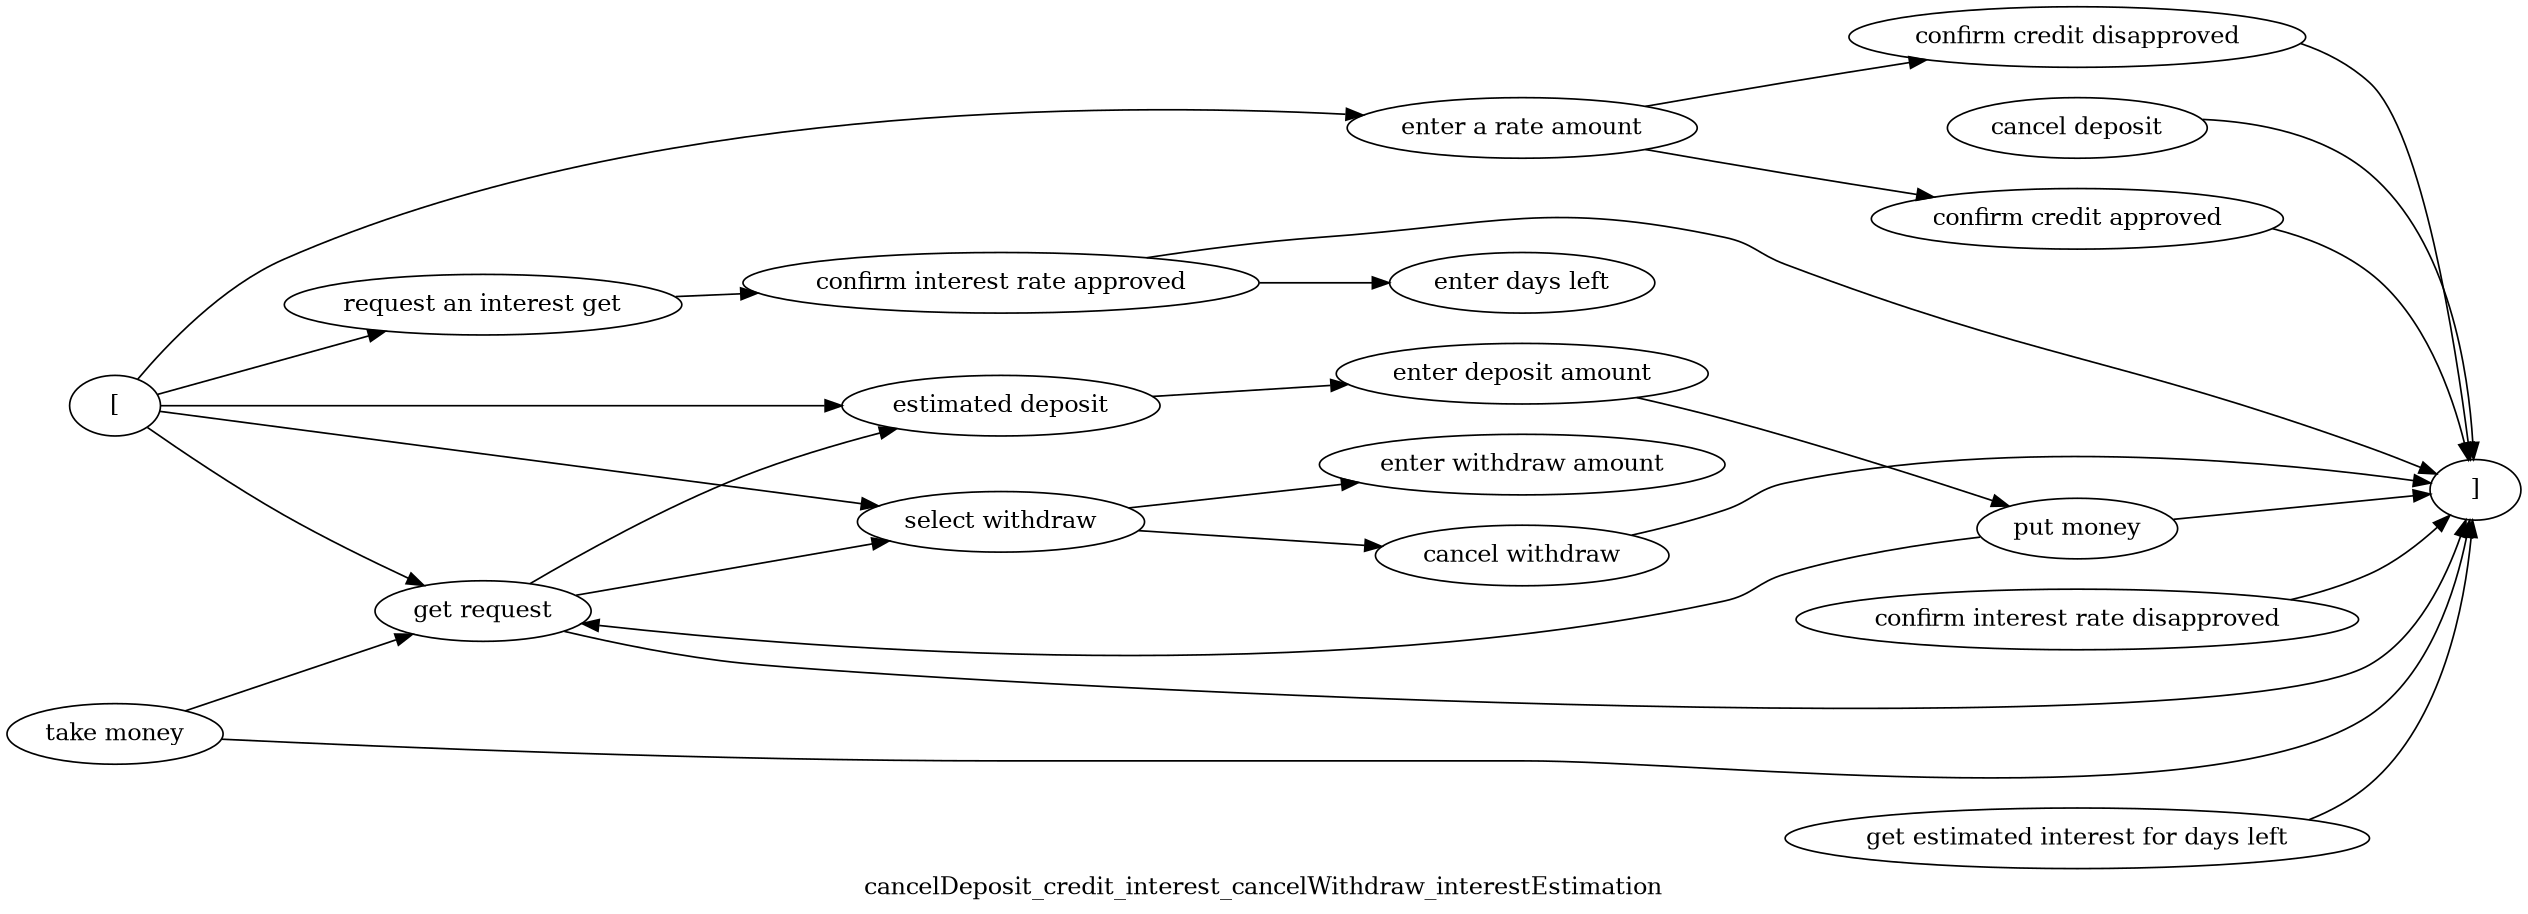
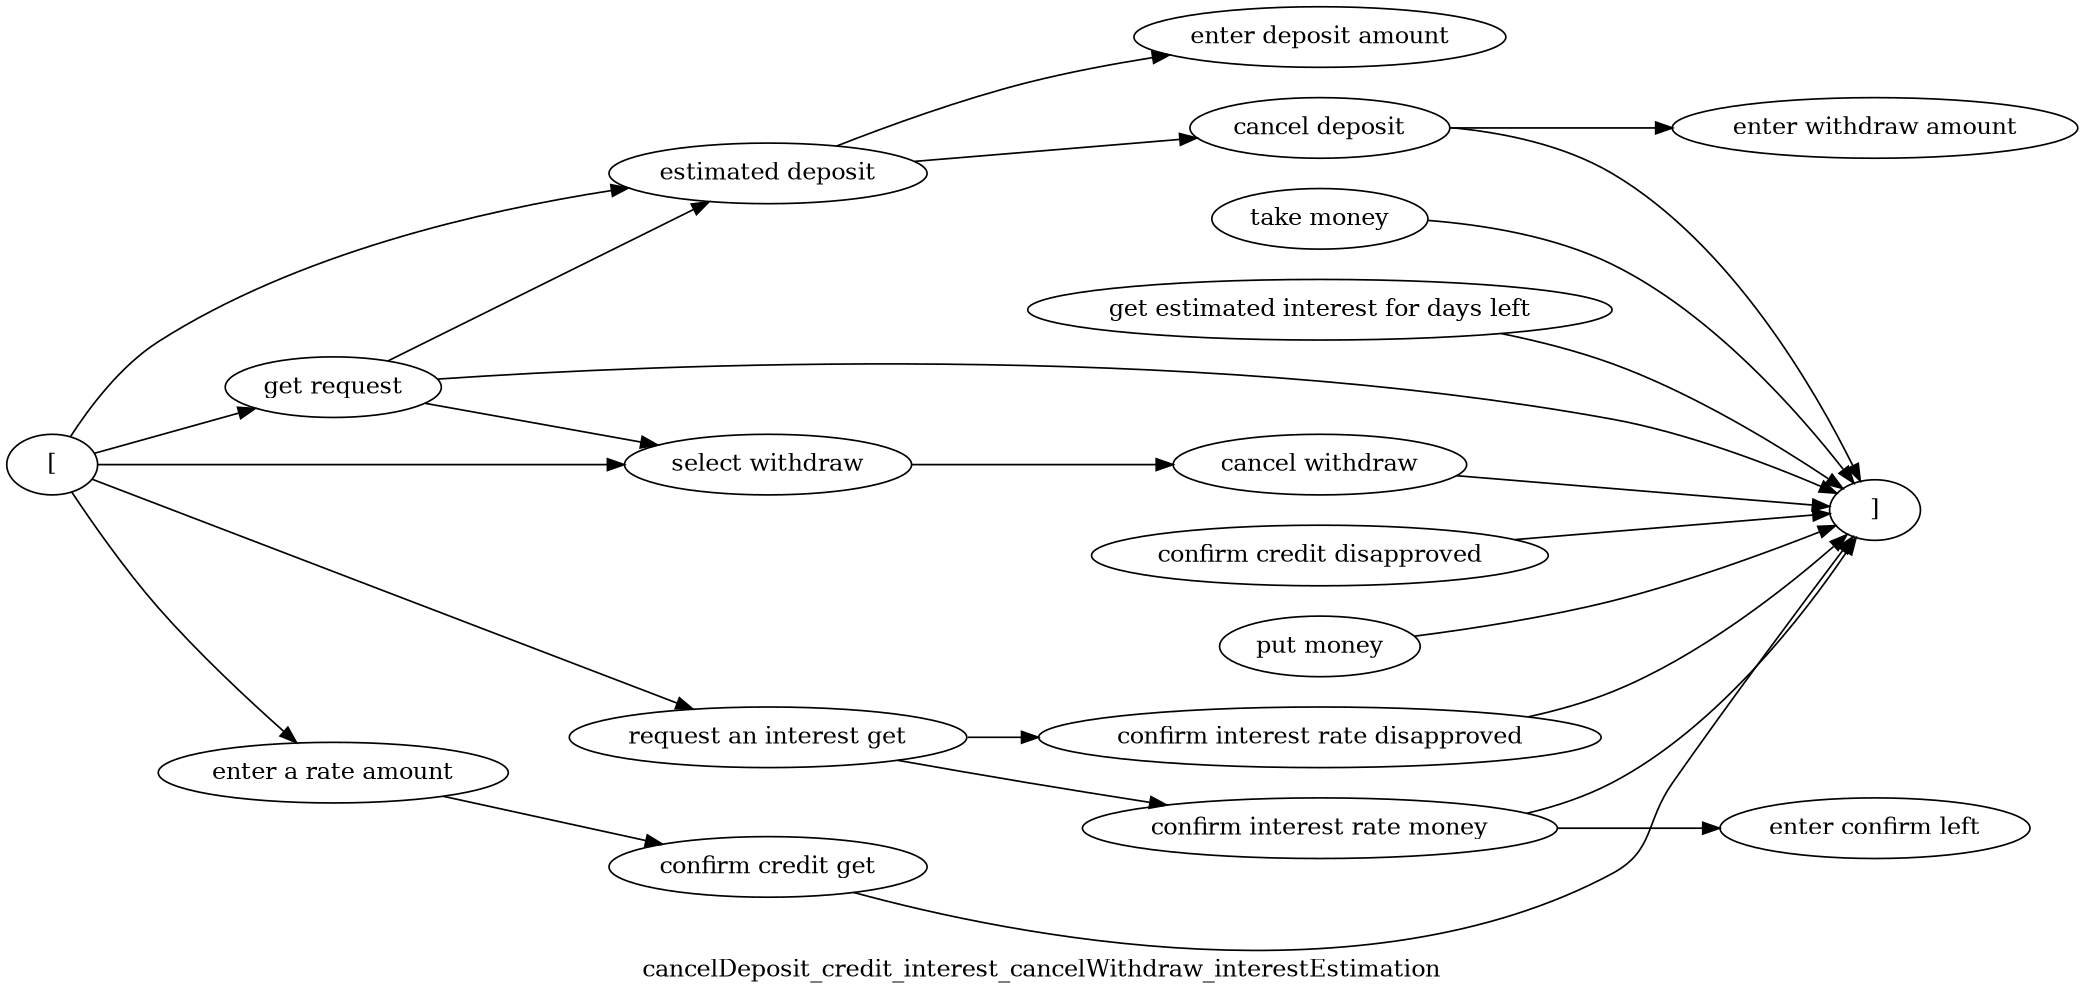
(1777, 84) -> none
none -> (1047, 150)
(2077, 219) -> (768, 867)
(1001, 283) -> (1320, 828)
(1522, 283) -> (1875, 828)
(1816, 445) -> none
(1235, 496) -> (1553, 128)
(1296, 651) -> none
(291, 675) -> none
none -> (994, 737)
